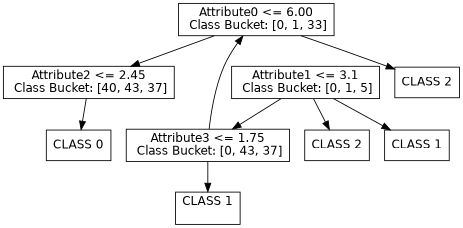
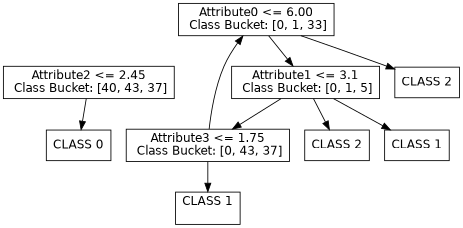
(177, 49) -> (278, 47)
